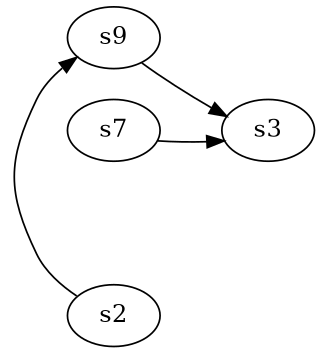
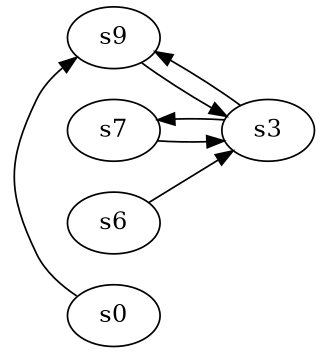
none -> (206, 82)
none -> (199, 119)
none -> (114, 223)
(114, 316) -> (114, 316)
